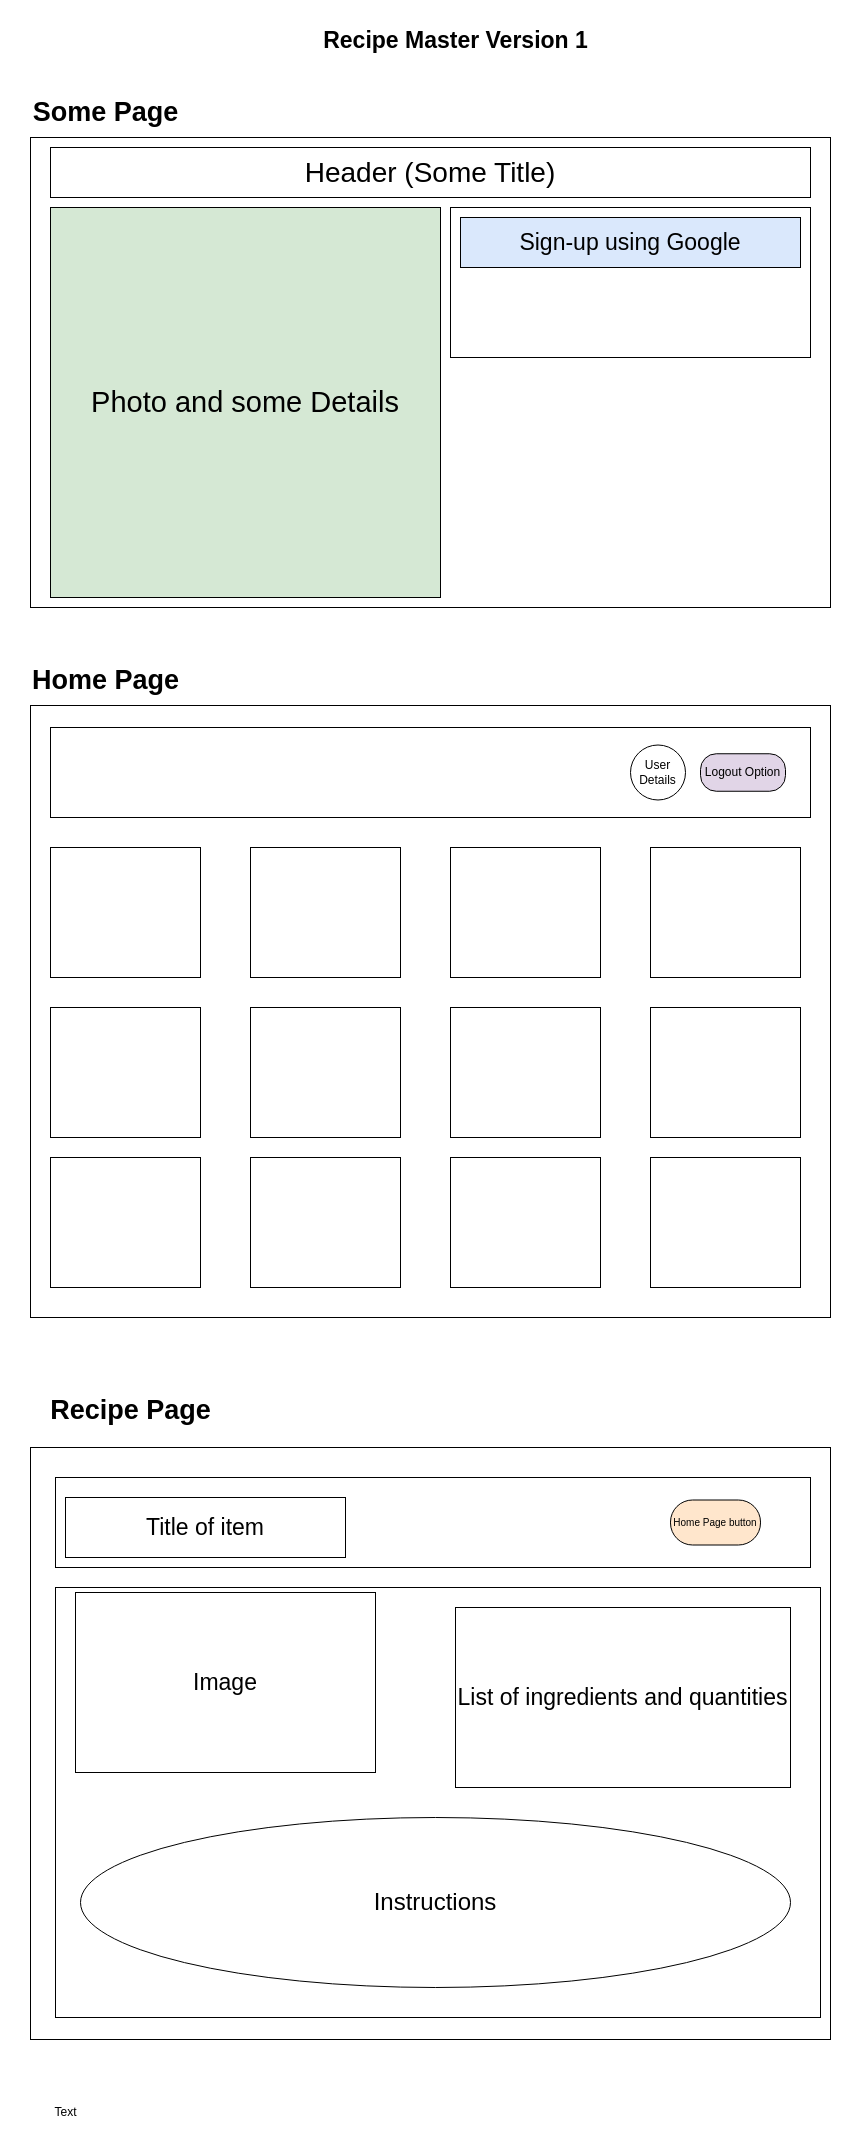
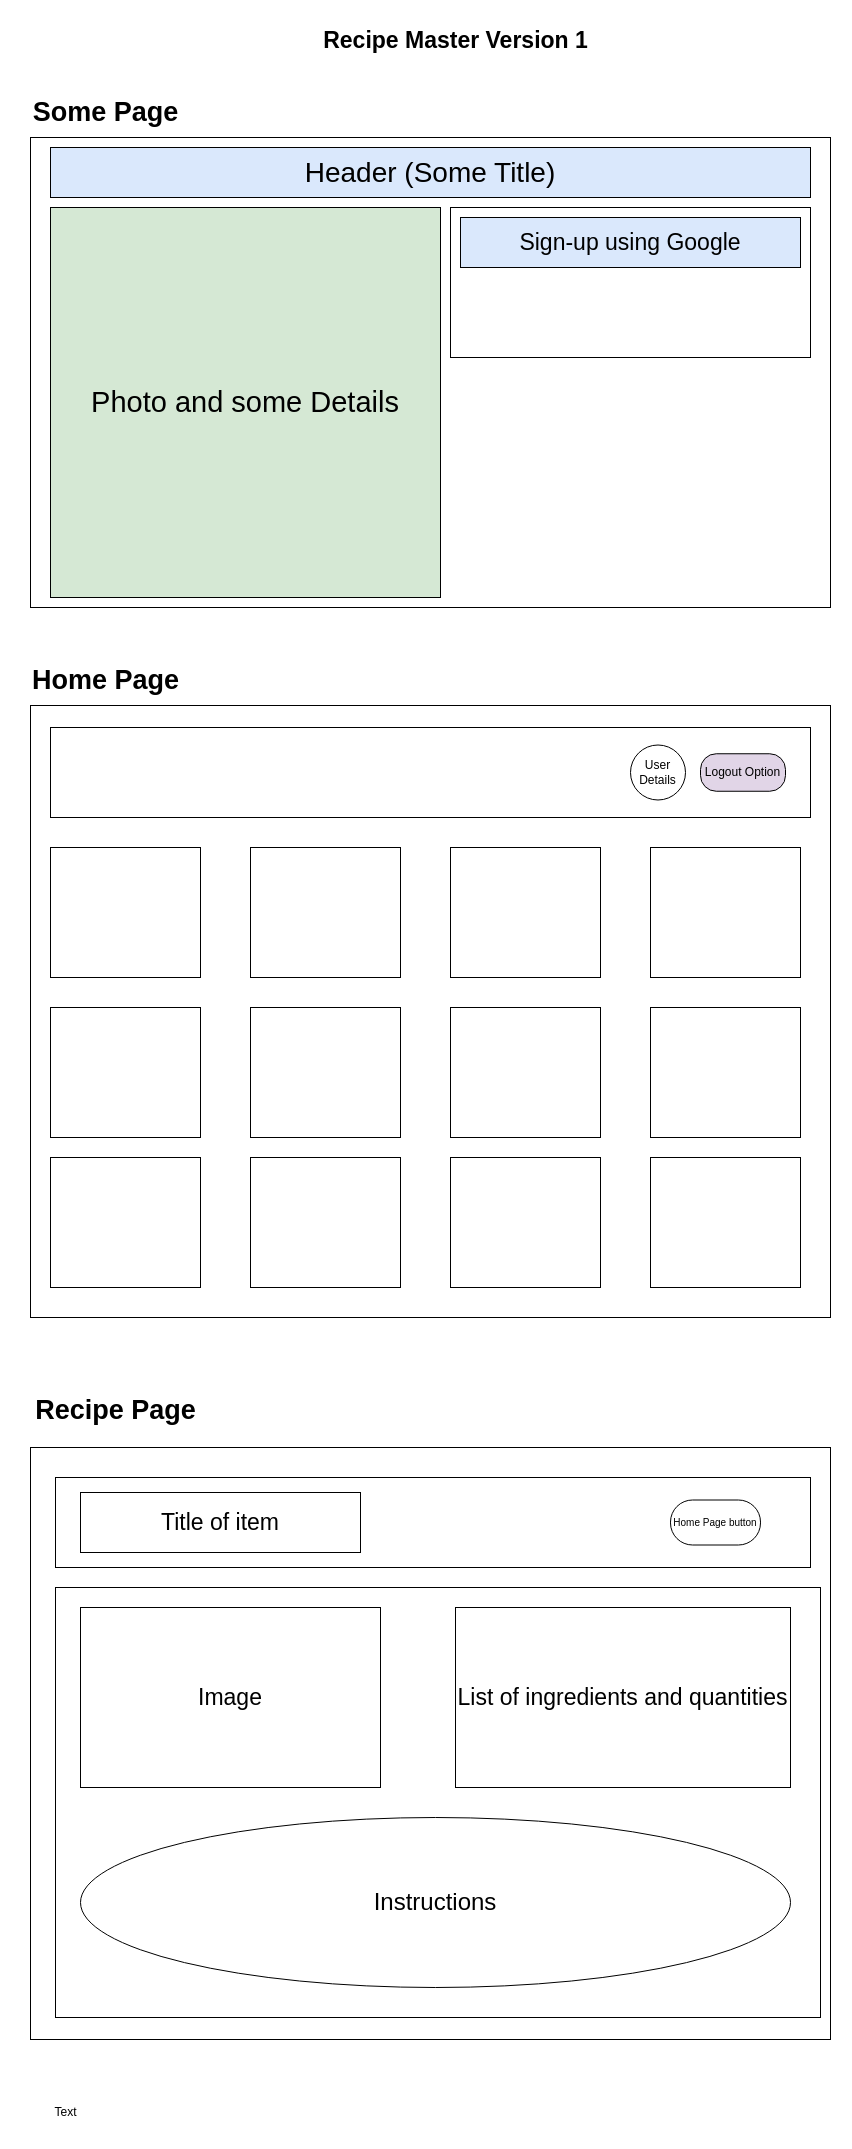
(431, 173) -> (431, 173)
(131, 1411) -> (116, 1411)
(716, 1523) -> (716, 1523)
(206, 1528) -> (221, 1523)
(226, 1683) -> (231, 1698)
